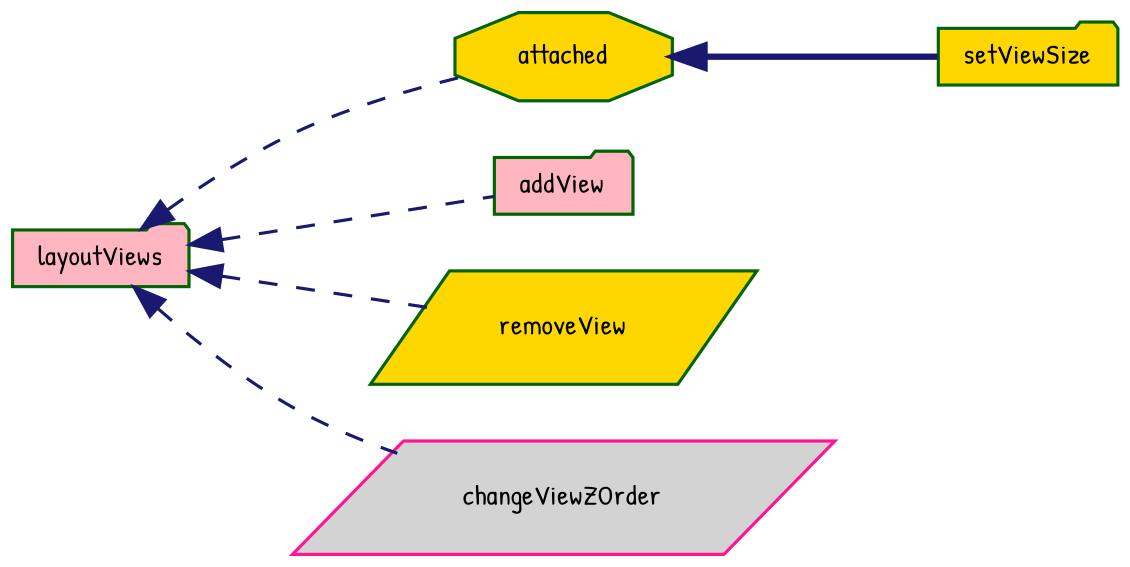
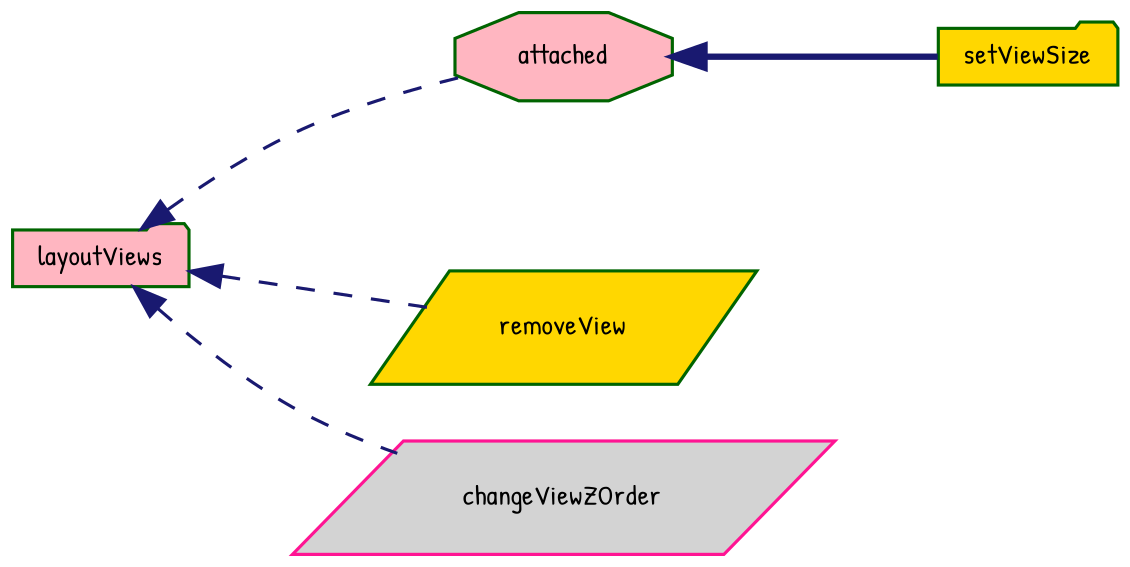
(564, 57) -> (564, 57)
(564, 186) -> none
